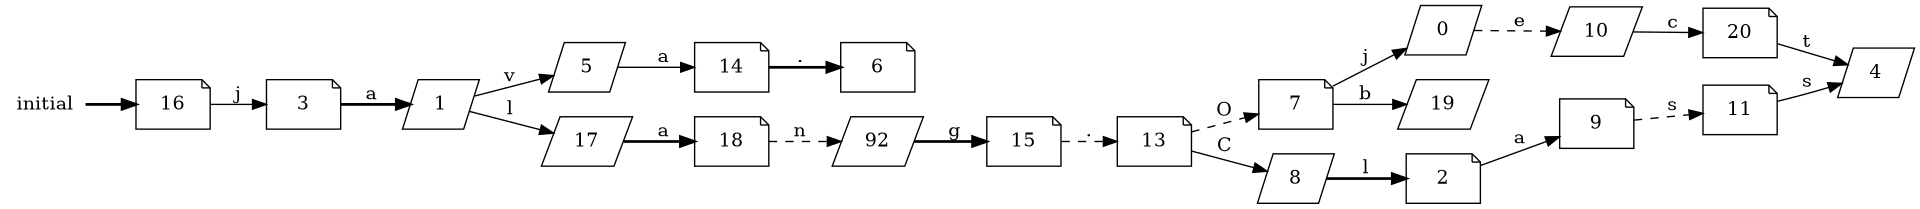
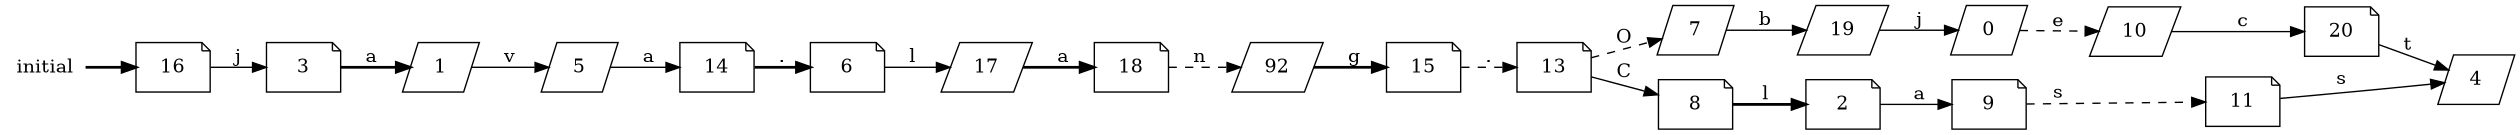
(1363, 70) -> (1912, 30)
(1296, 104) -> (1696, 30)
(505, 121) -> (911, 67)
(1296, 179) -> (1696, 104)
